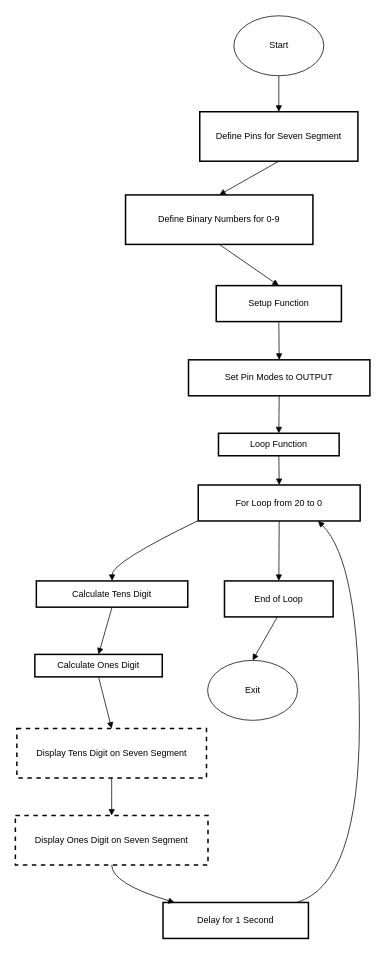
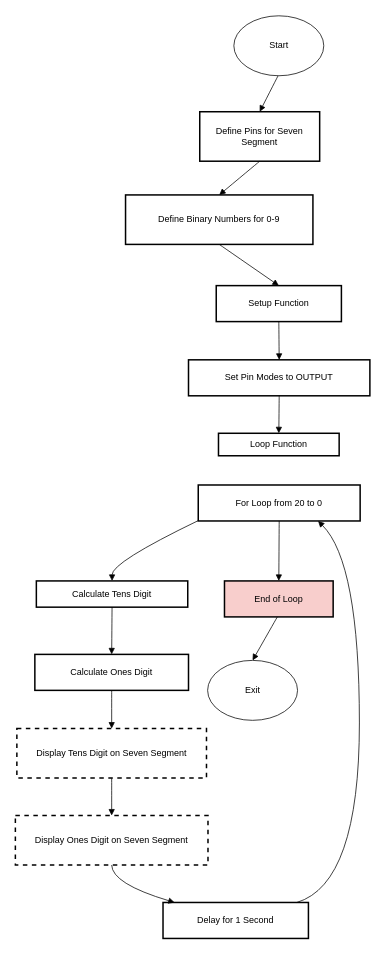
(279, 136) -> (260, 136)
(279, 478) -> none
(279, 599) -> (279, 599)
(99, 666) -> (112, 672)
